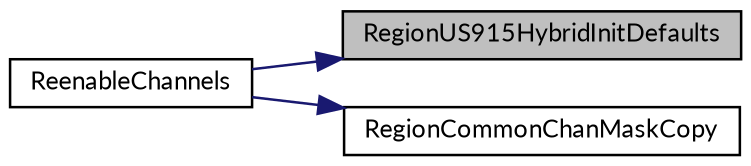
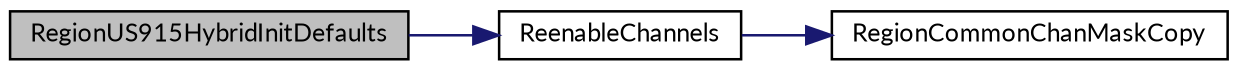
(285, 65) -> (441, 35)
